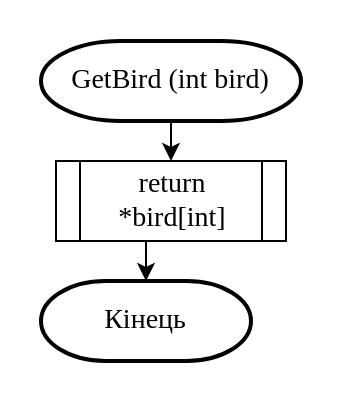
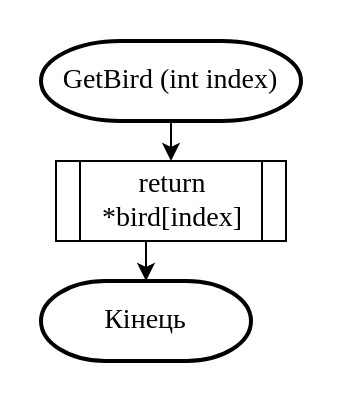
(171, 81) -> (171, 81)
(173, 201) -> (173, 201)
